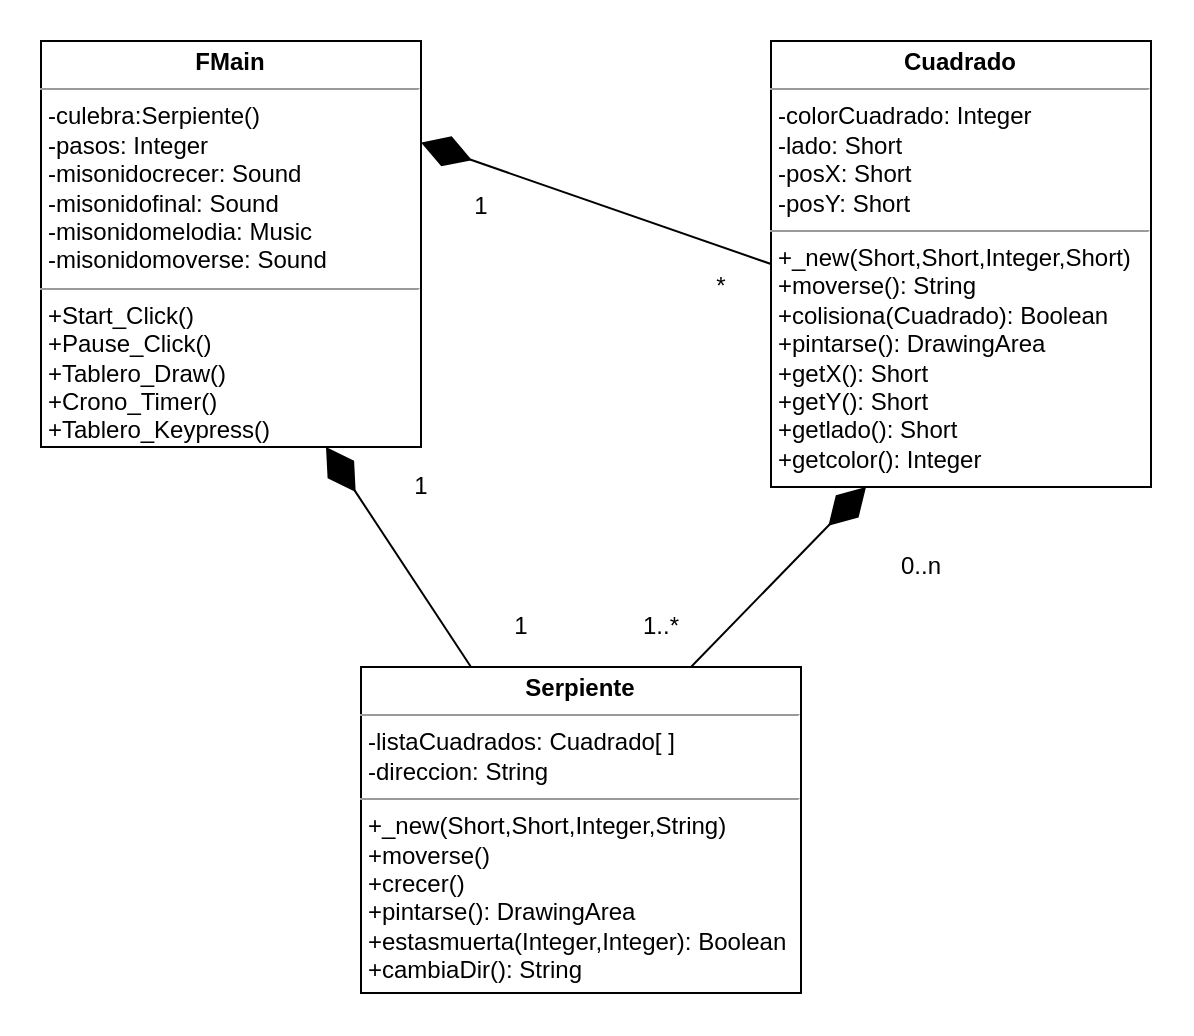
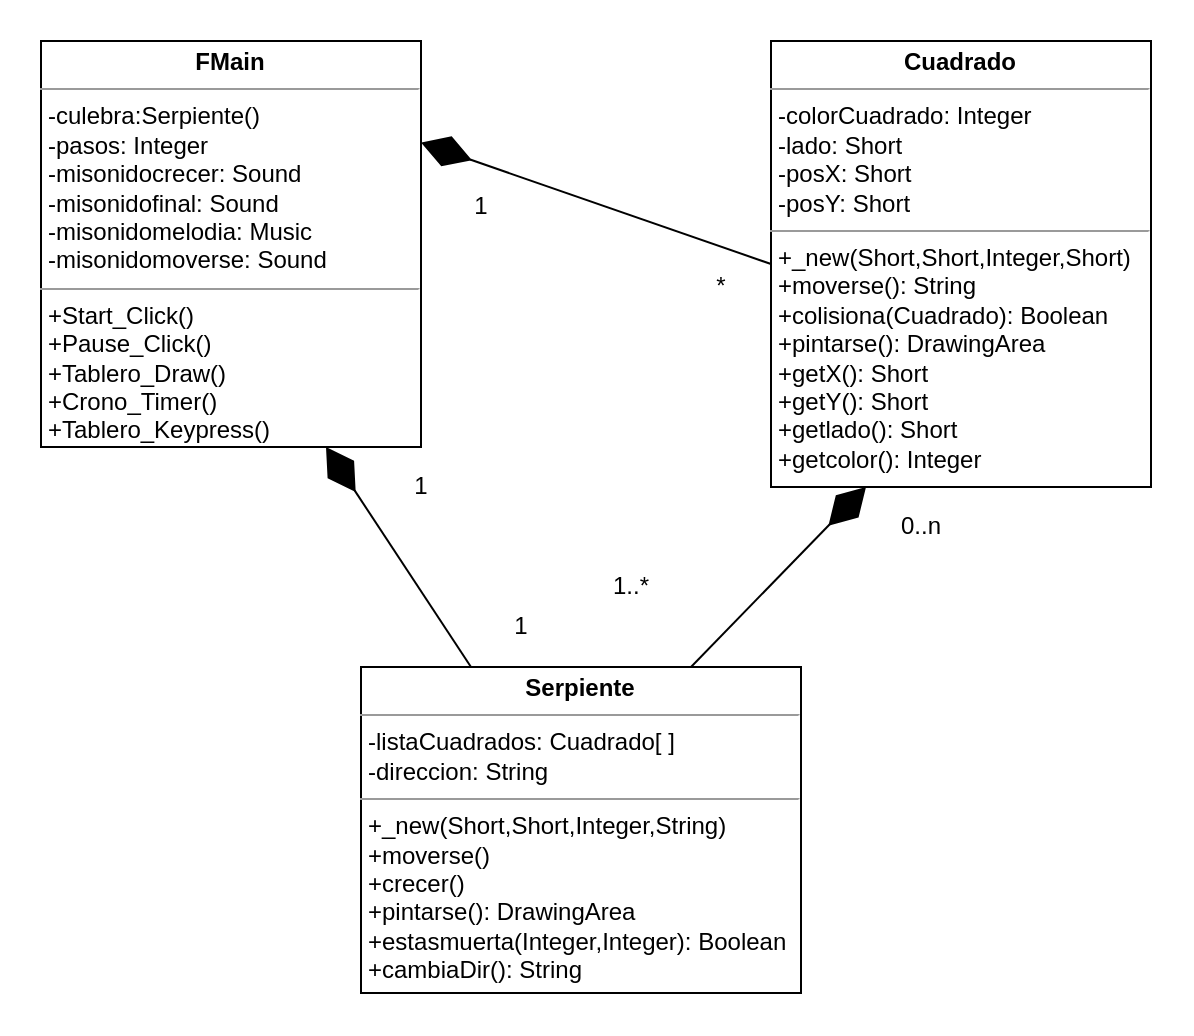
(921, 567) -> (921, 527)
(661, 627) -> (631, 587)
